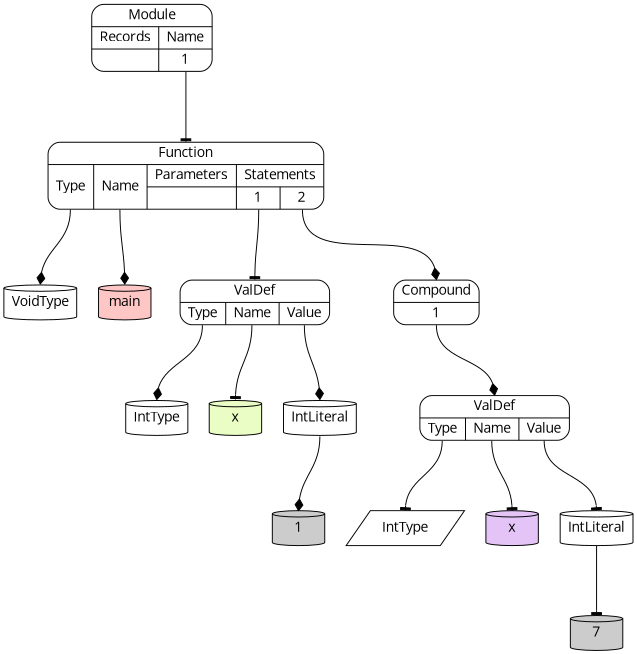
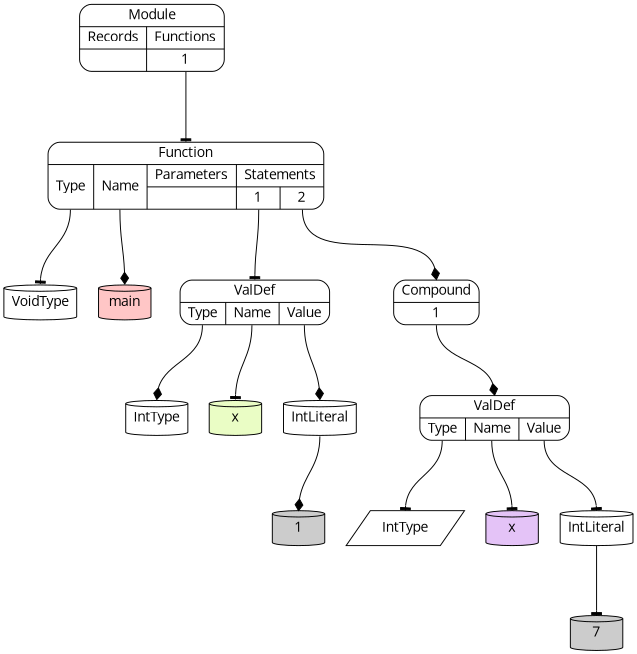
(185, 37) -> (185, 37)
(59, 242) -> (57, 245)
